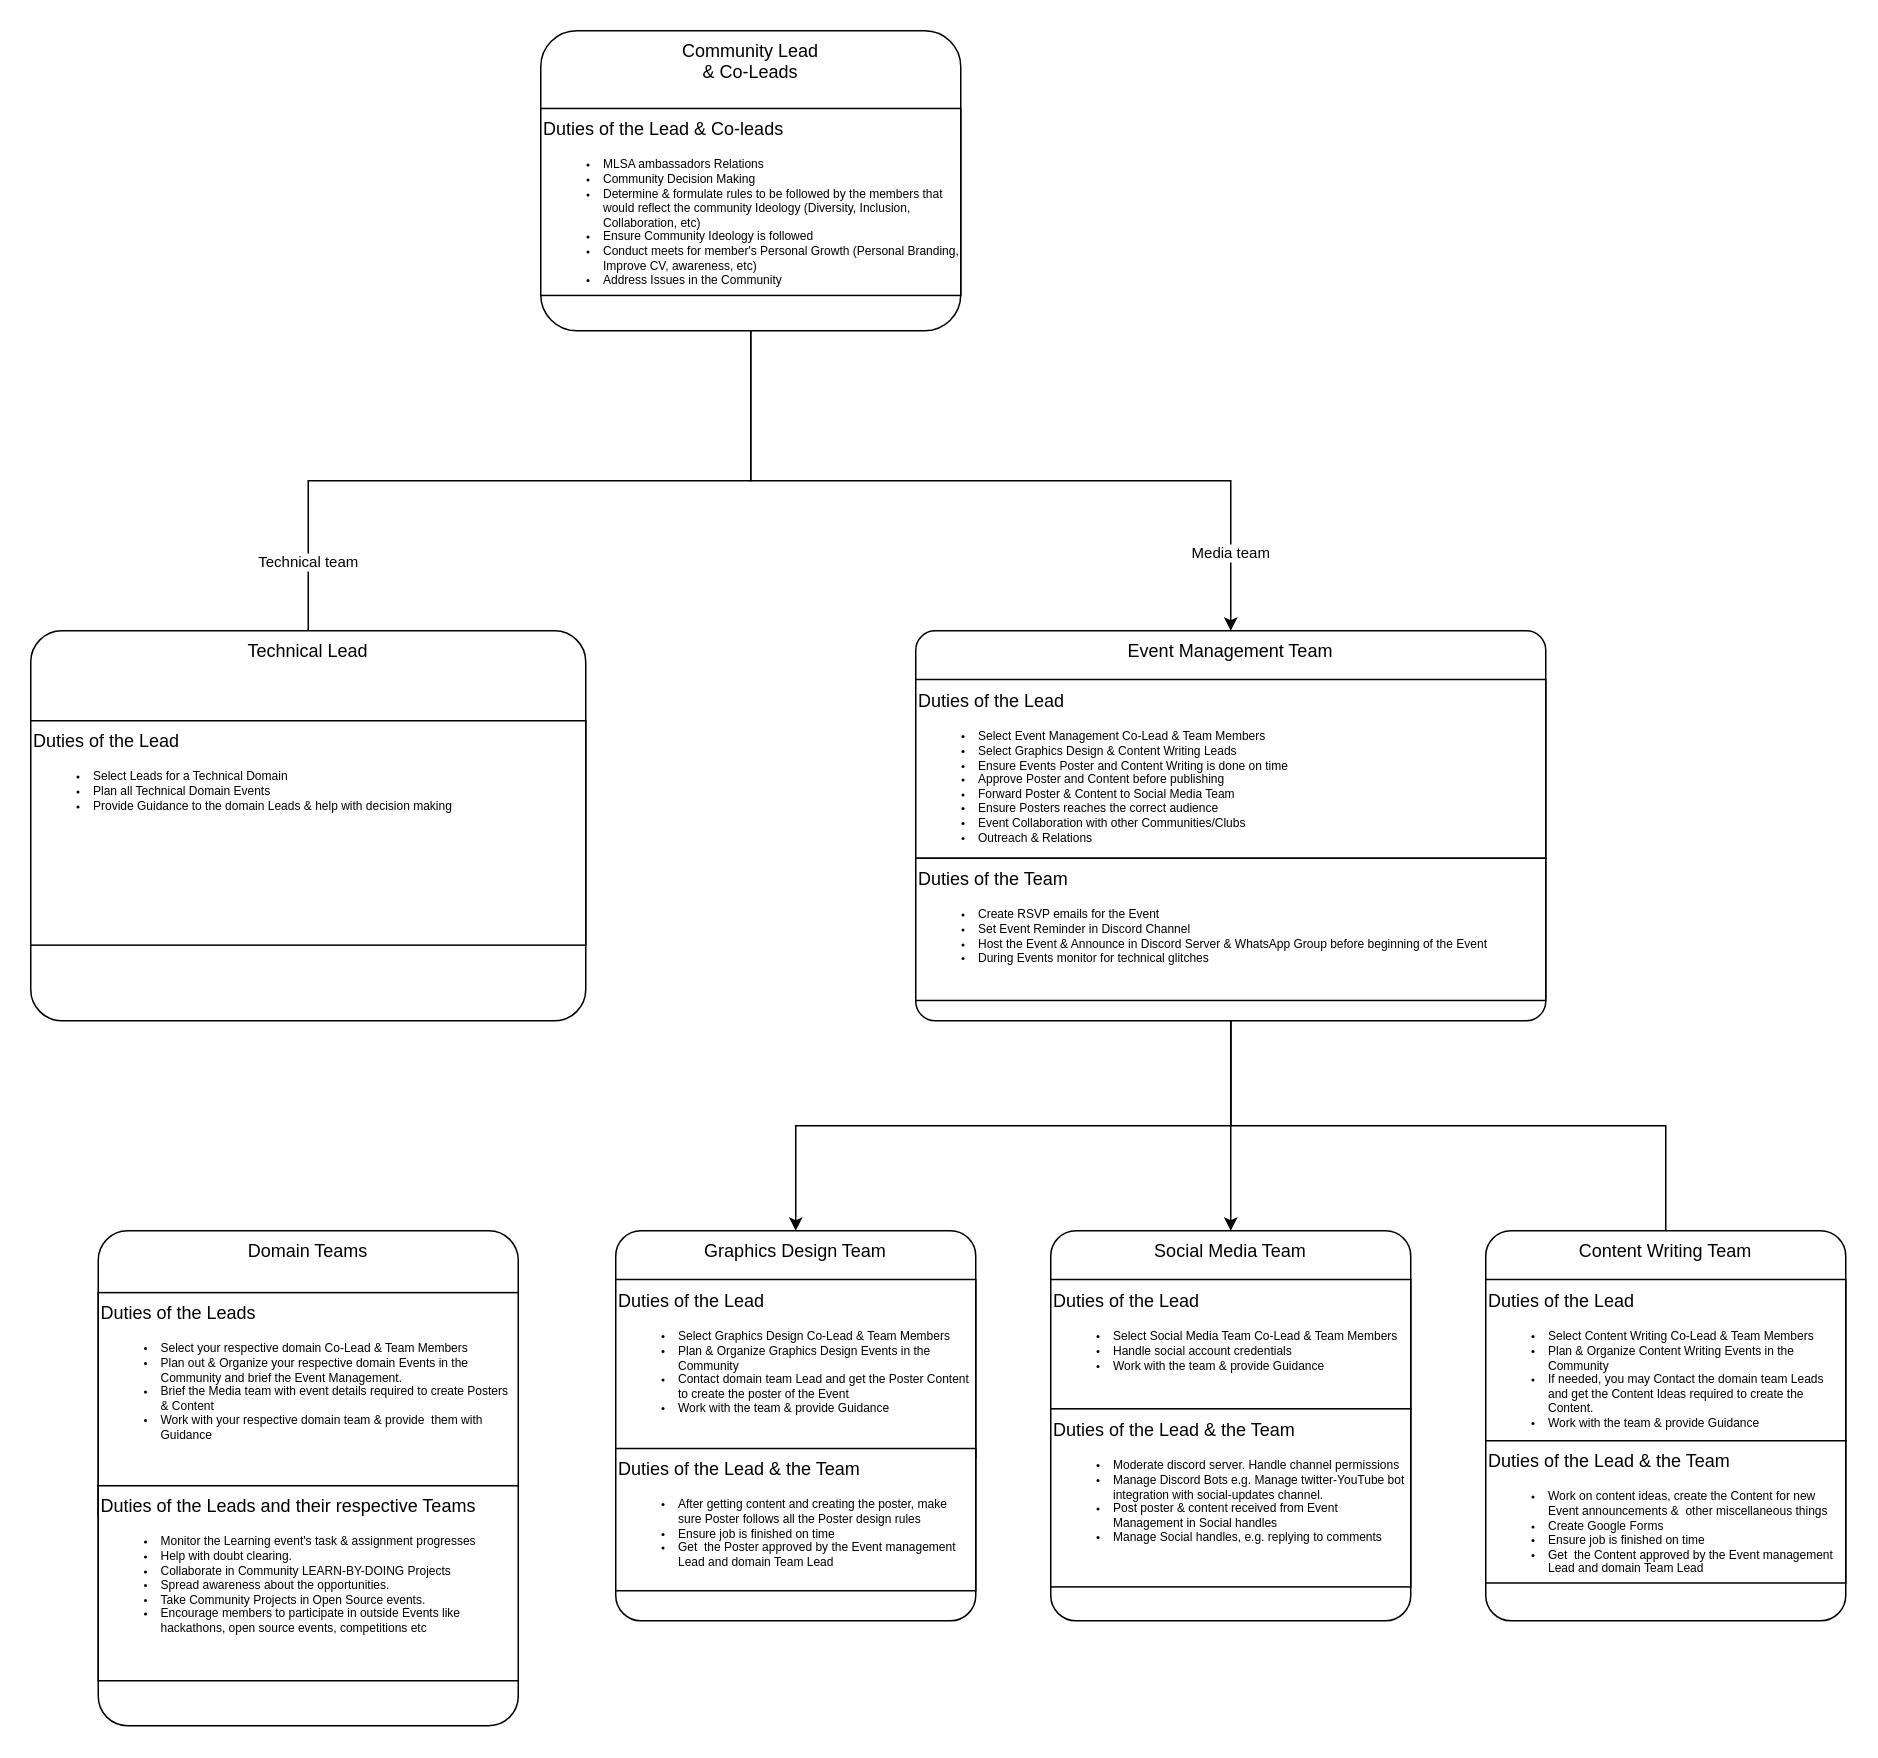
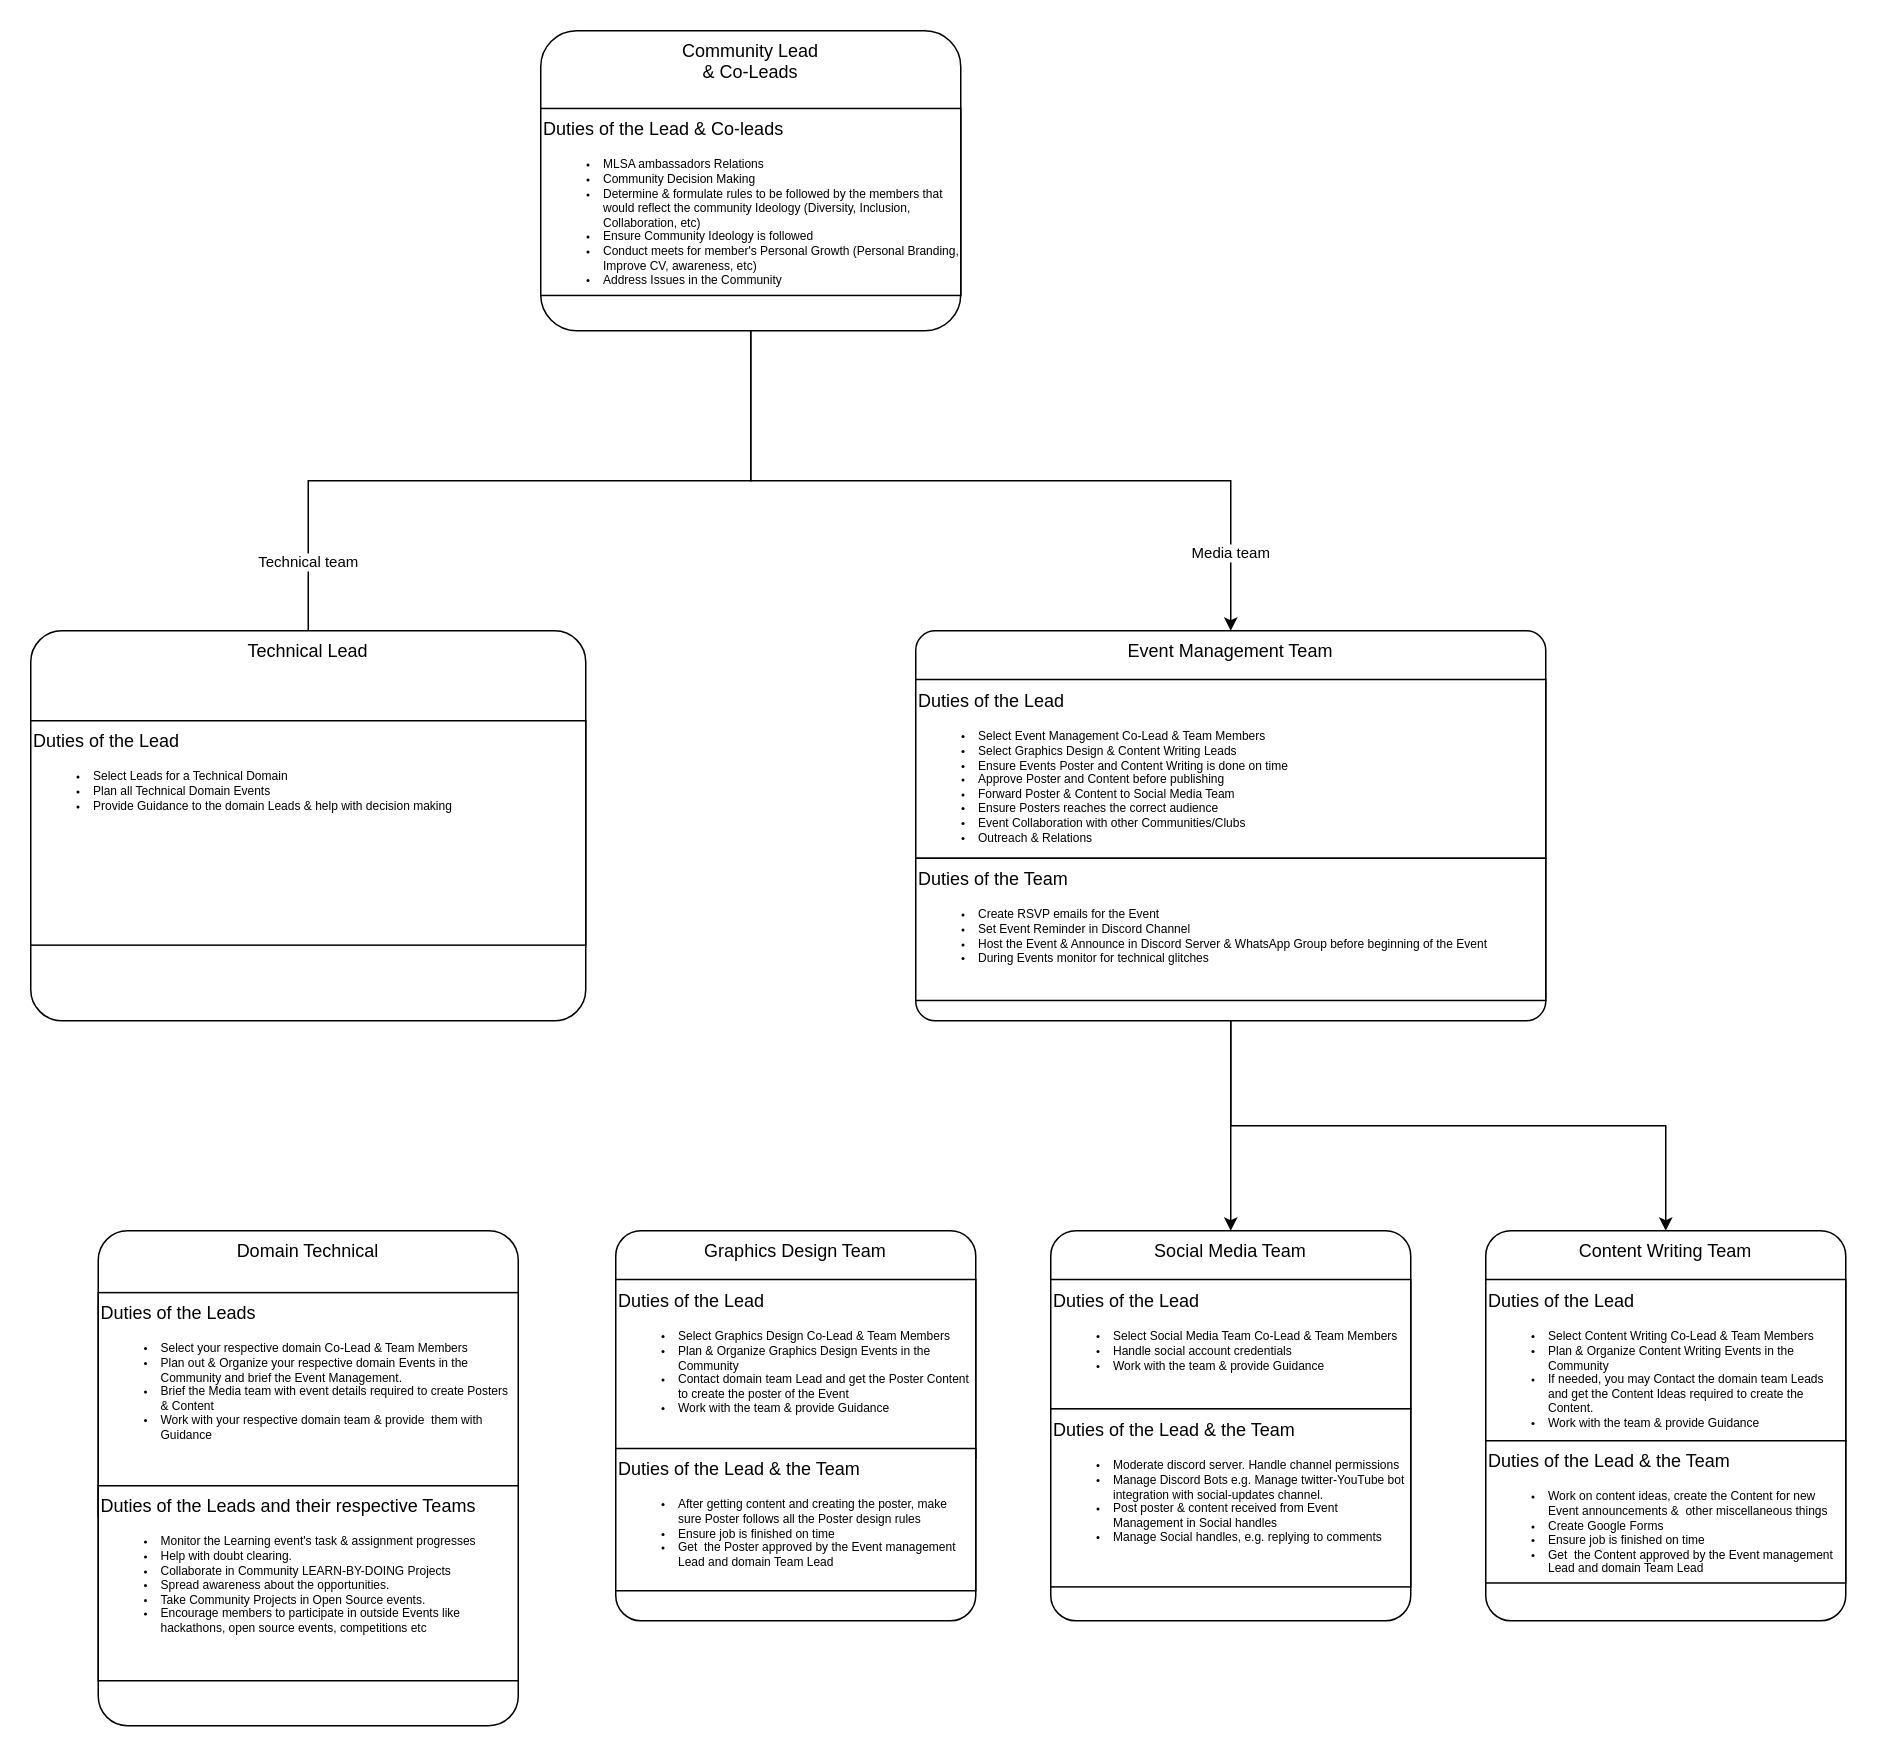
(965, 1126) -> none
(1666, 1223) -> (1666, 1219)
(308, 1252) -> (308, 1252)
